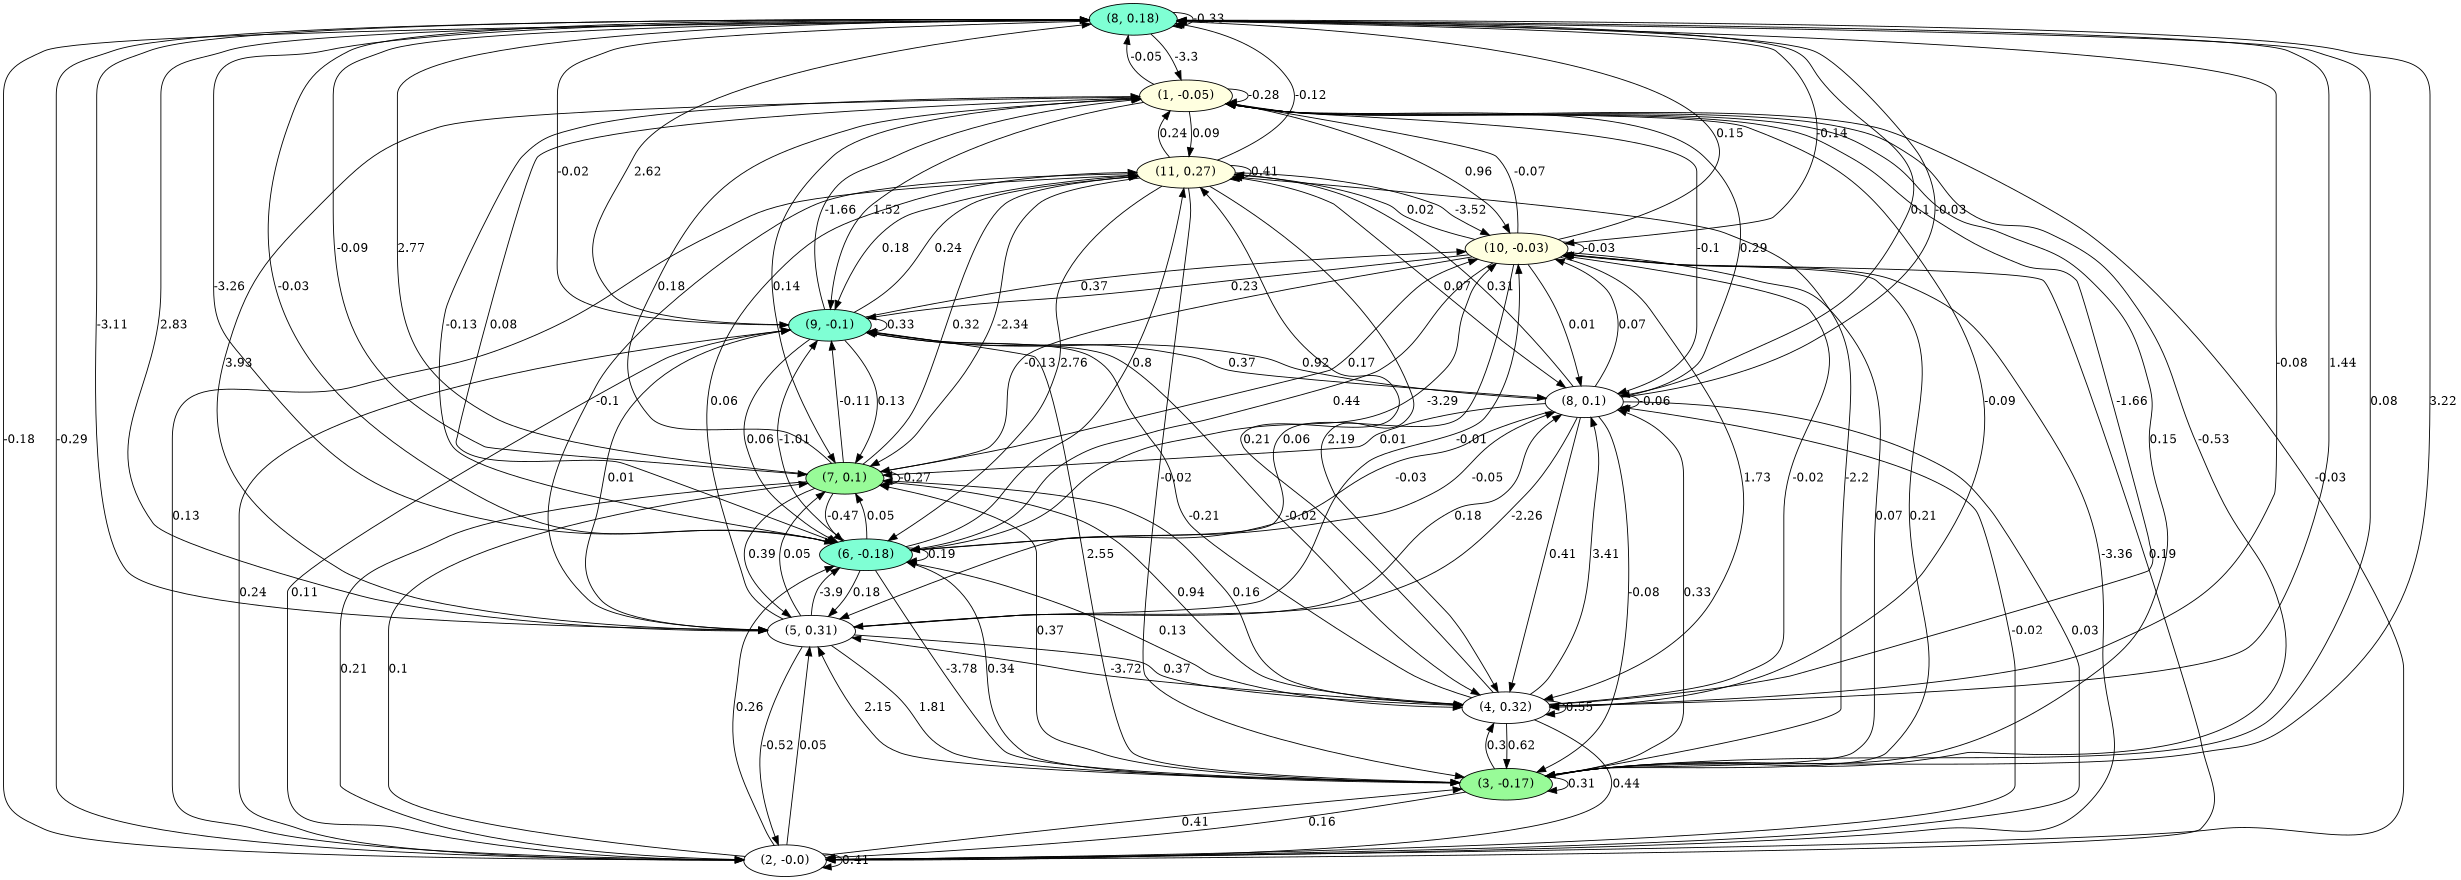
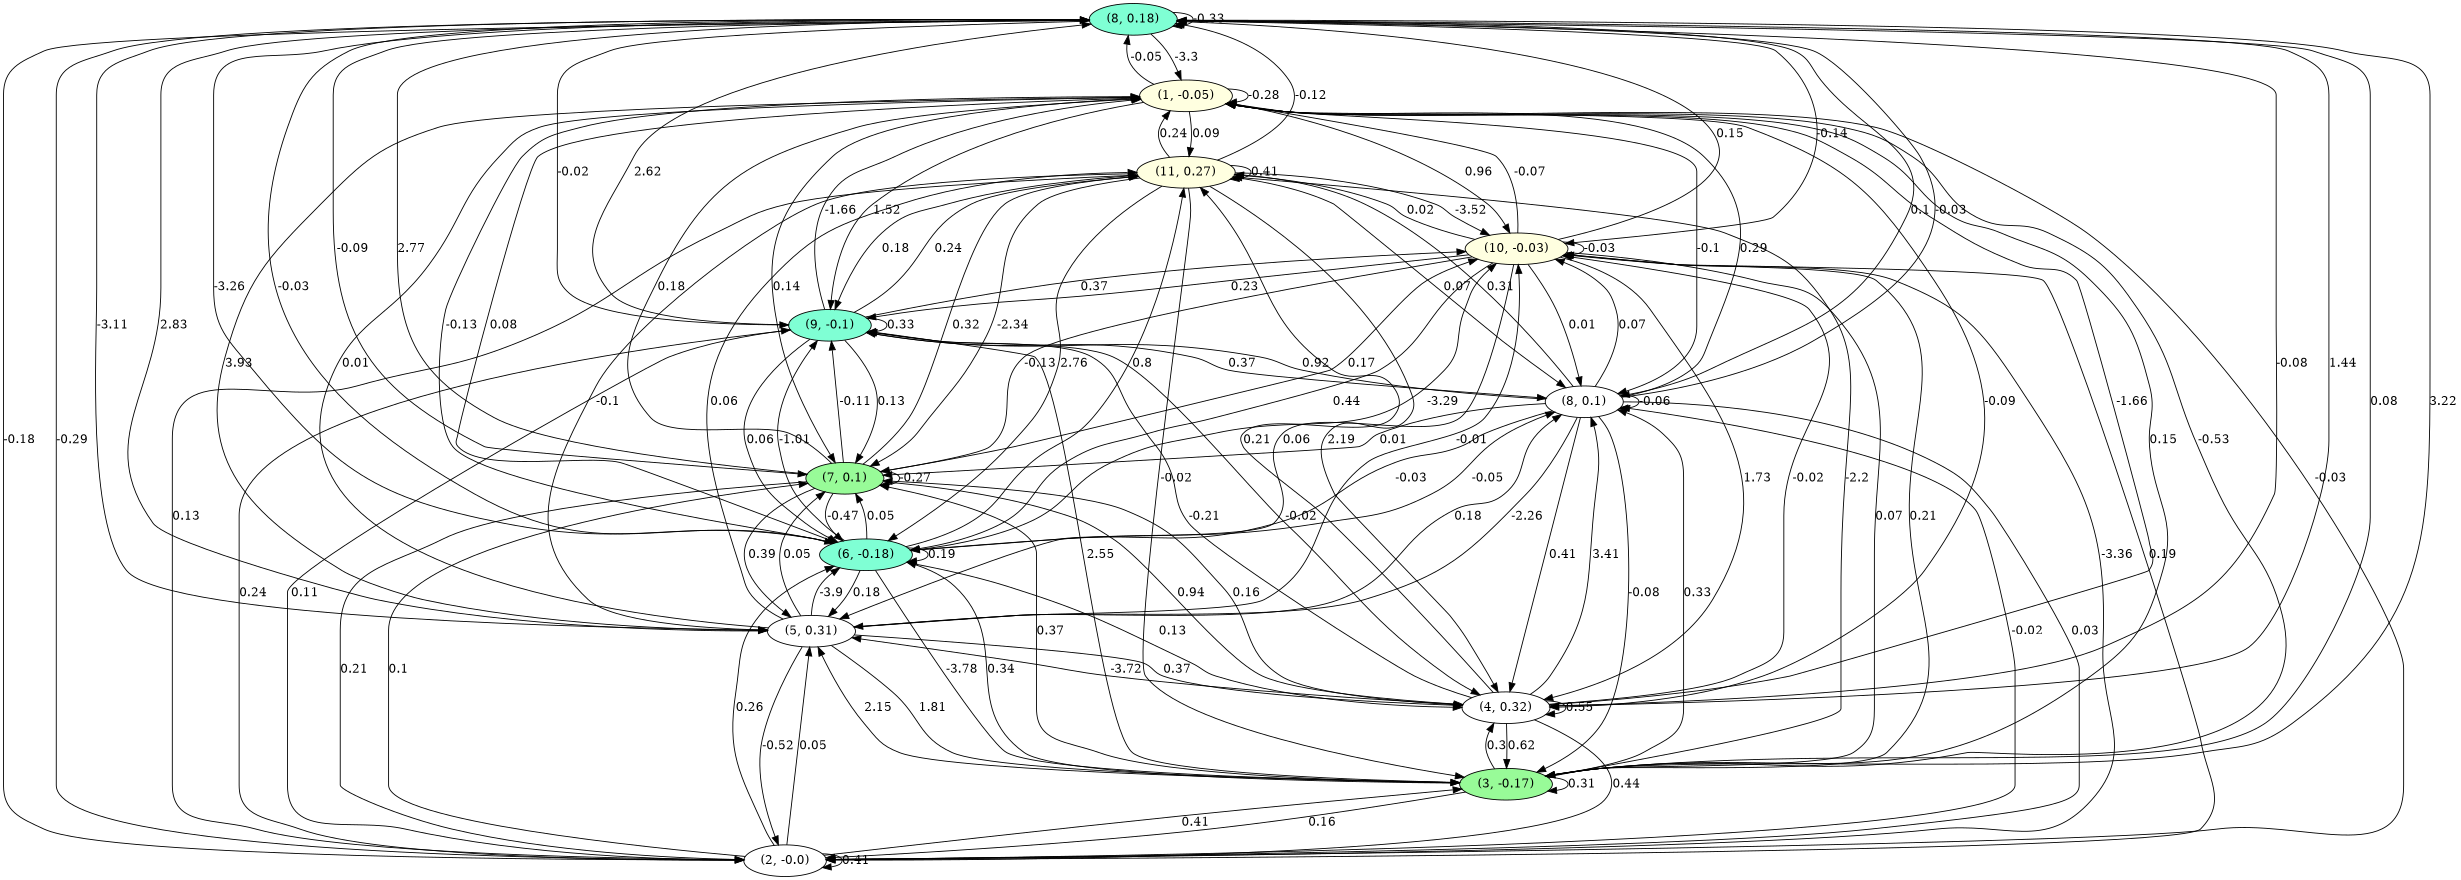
(602, 489) -> (442, 246)
